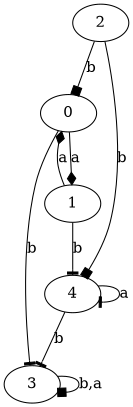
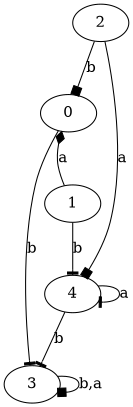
(70, 152) -> none
(122, 158) -> (122, 158)
